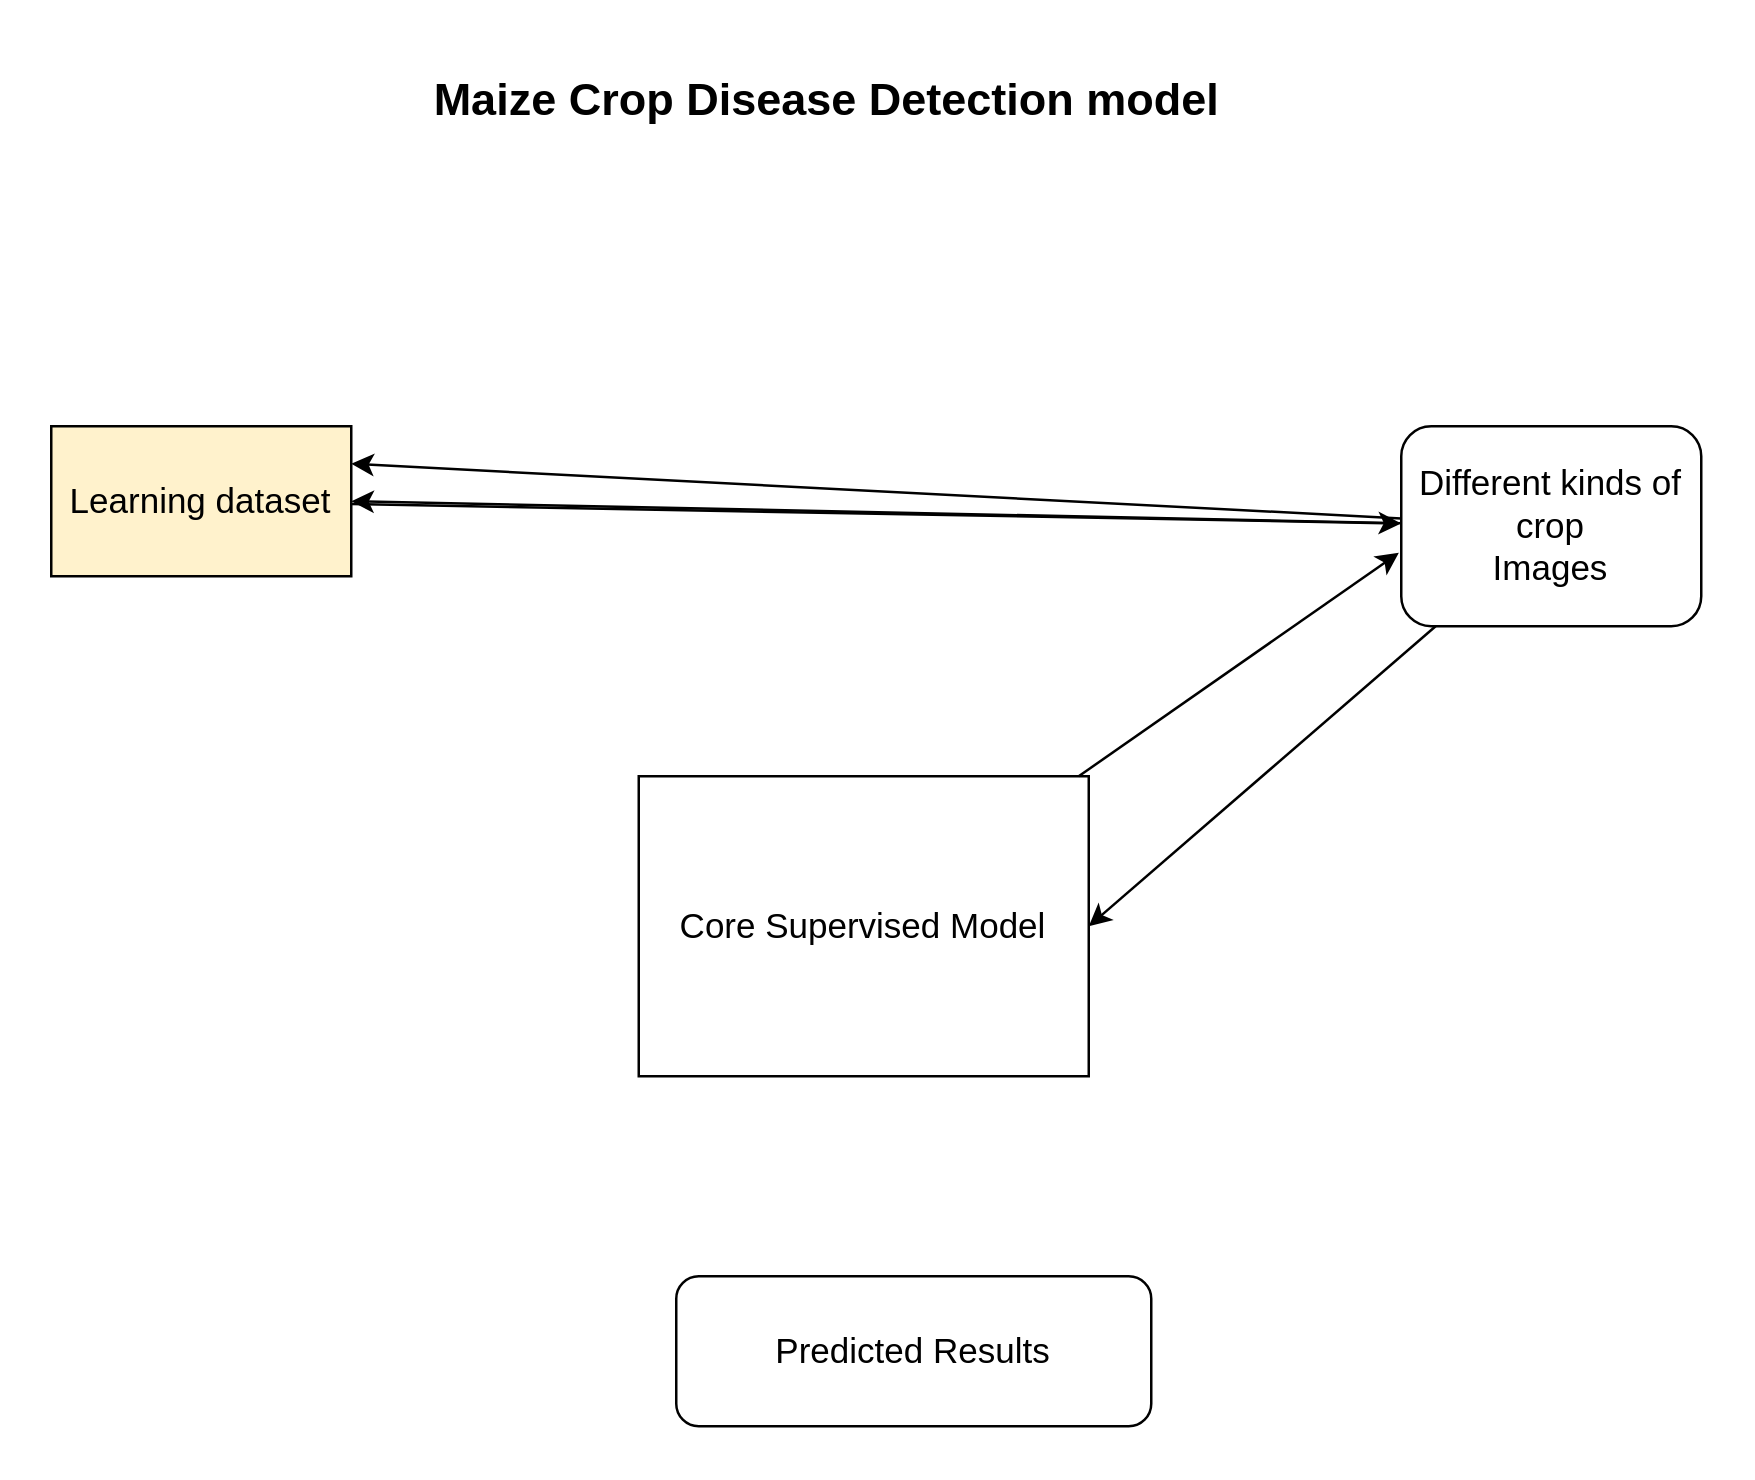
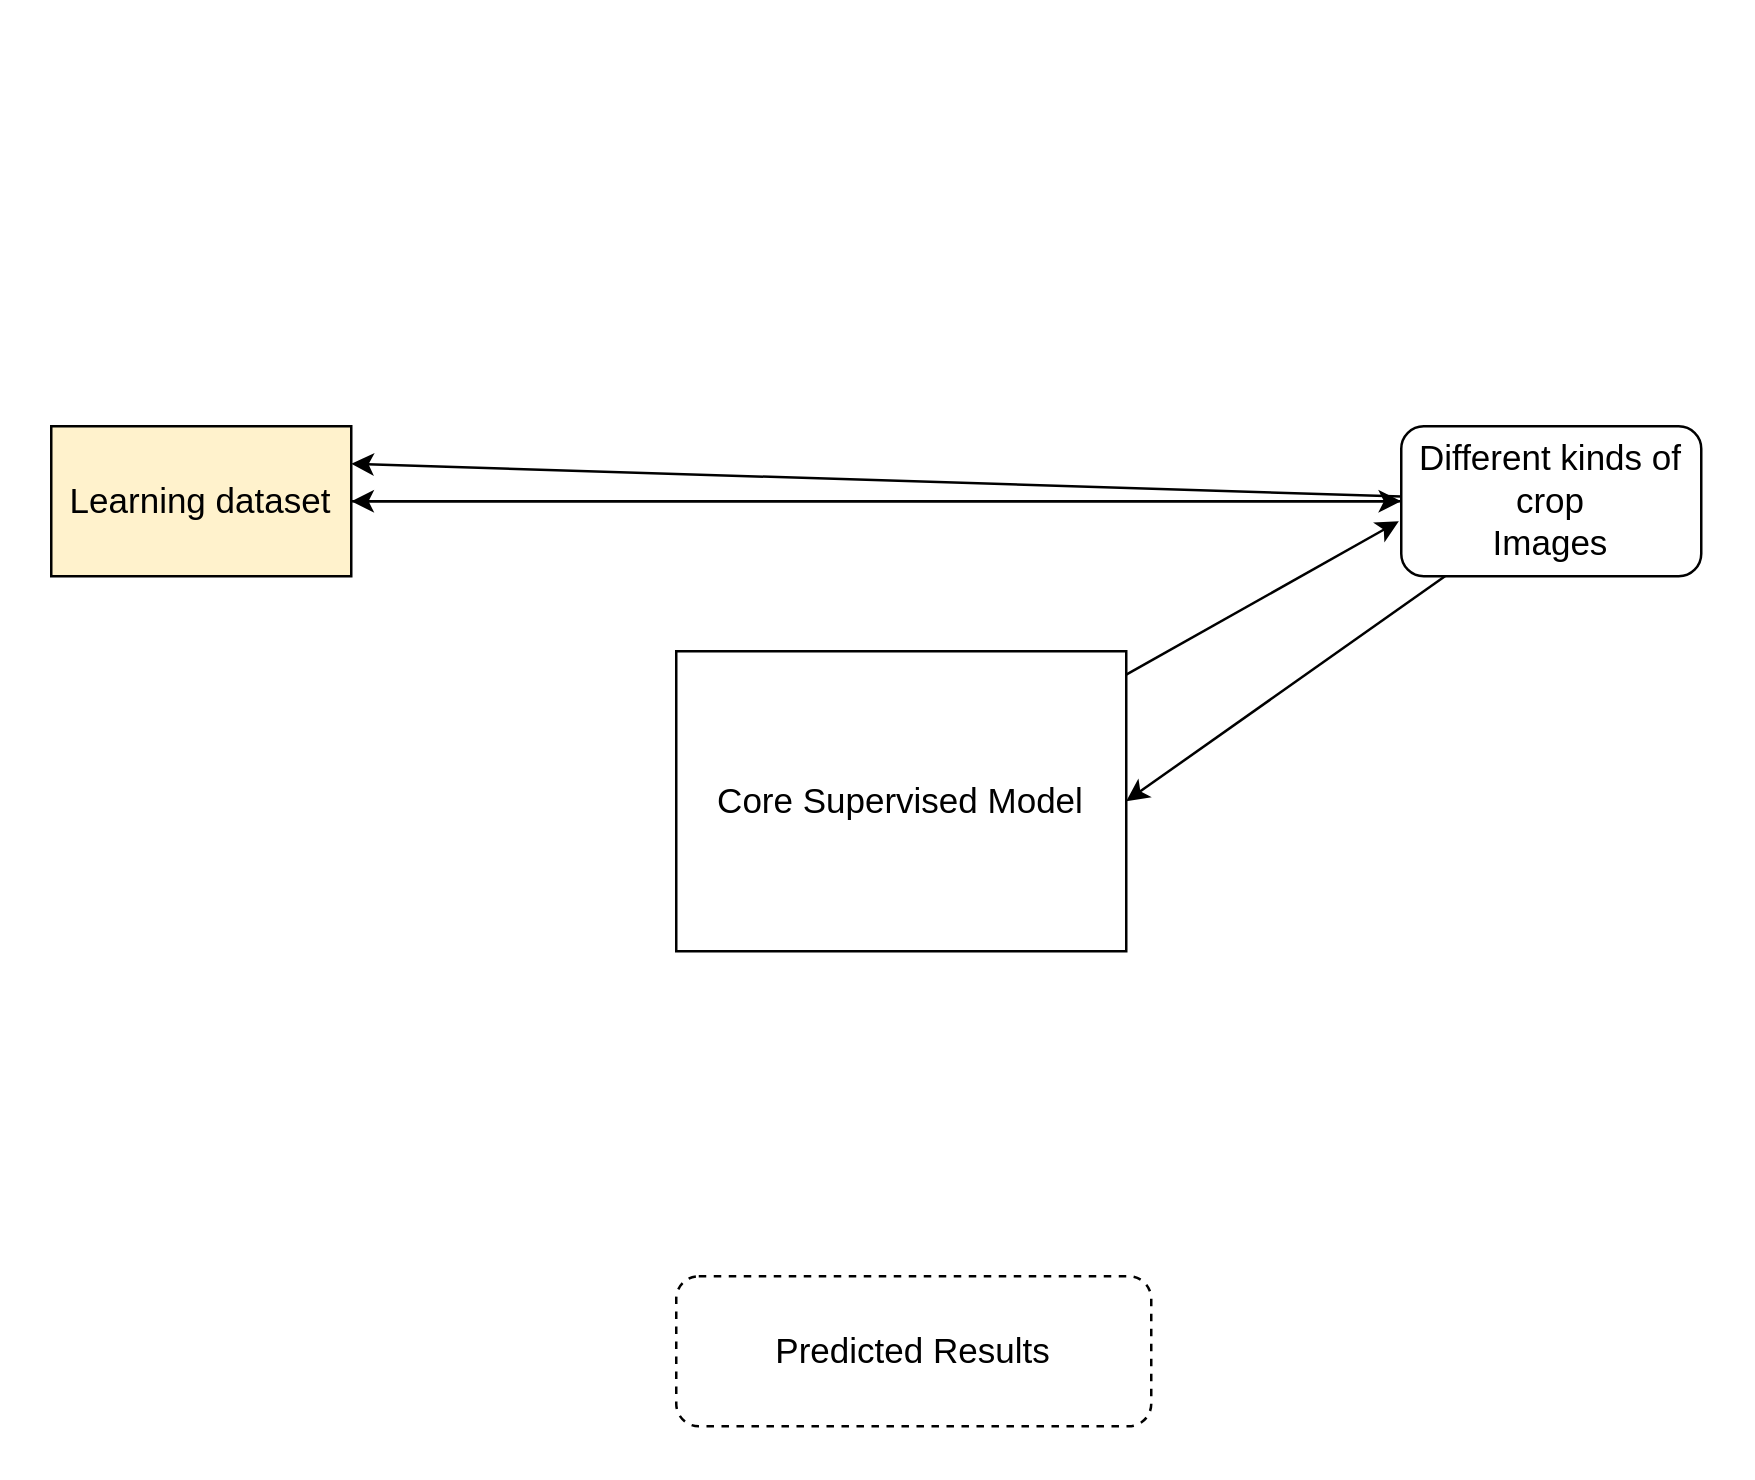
(826, 101) -> none
(1551, 526) -> (1551, 501)
(864, 926) -> (901, 801)
(914, 1351) -> (914, 1351)
